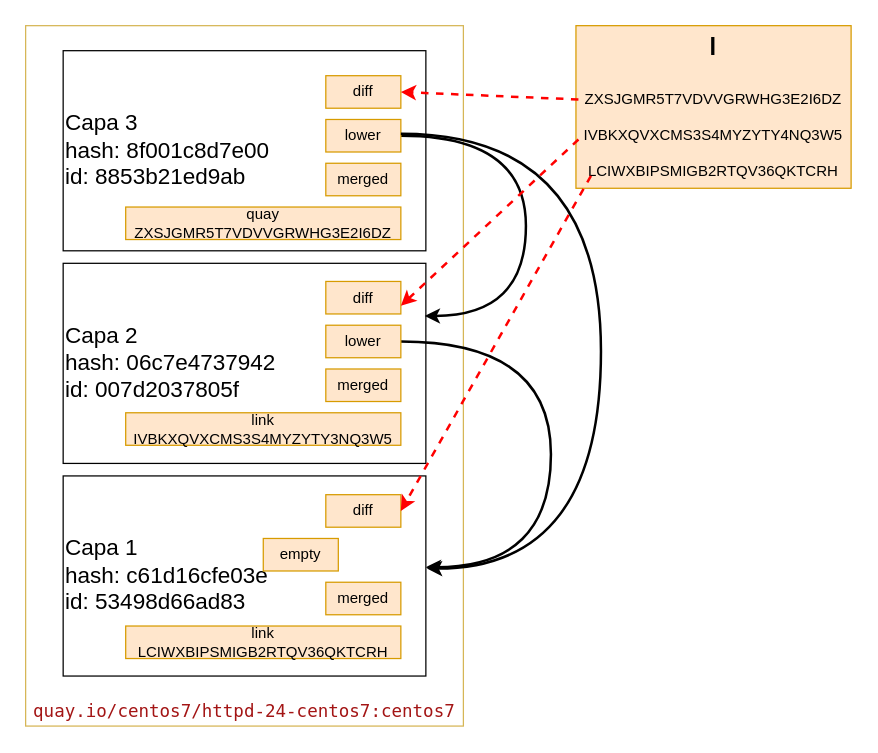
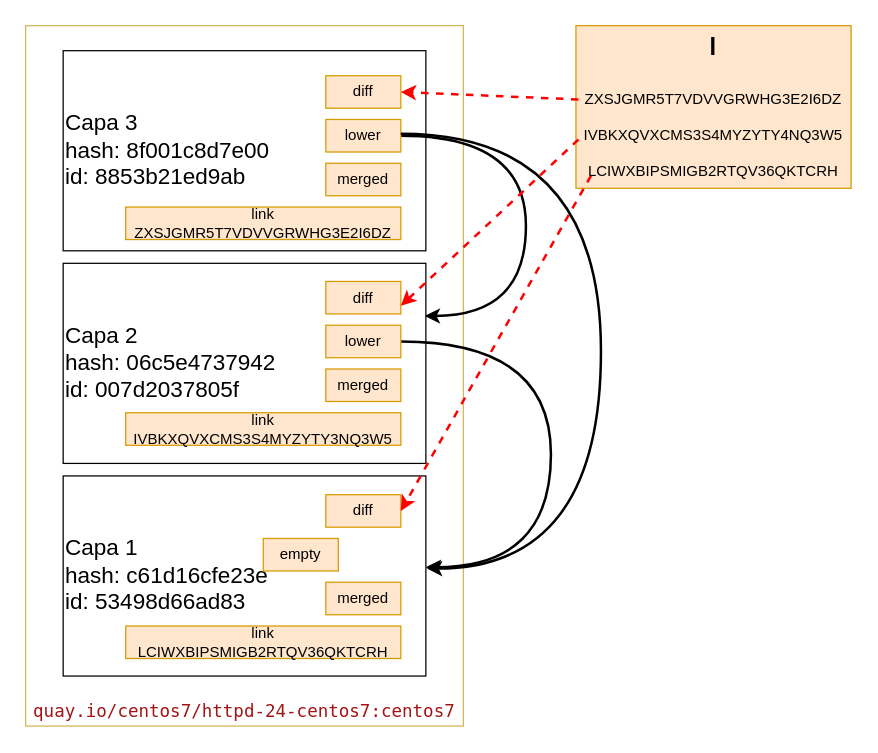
(263, 223) -> (263, 223)
(173, 363) -> (173, 363)
(173, 576) -> (173, 576)
